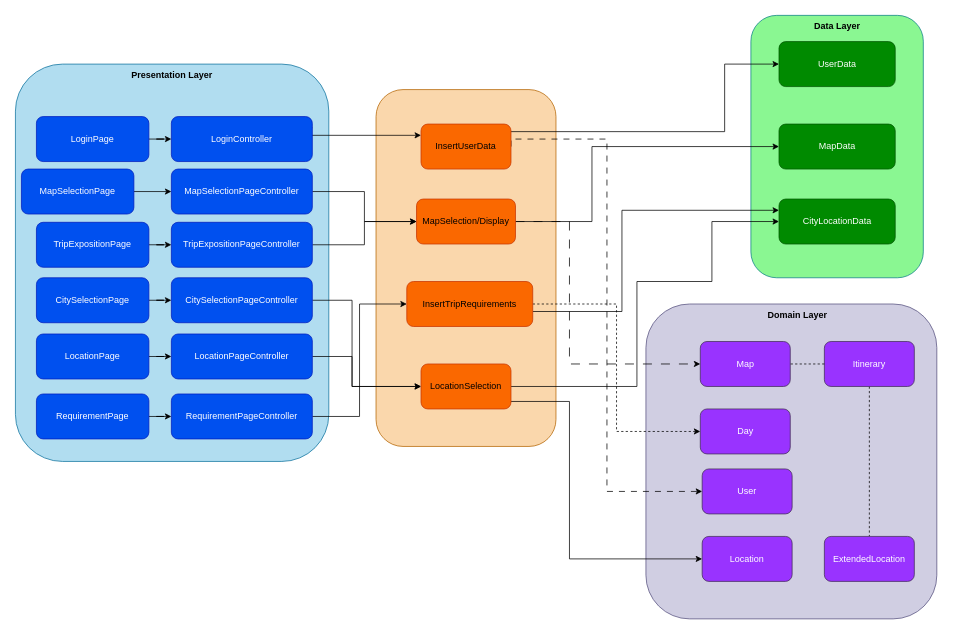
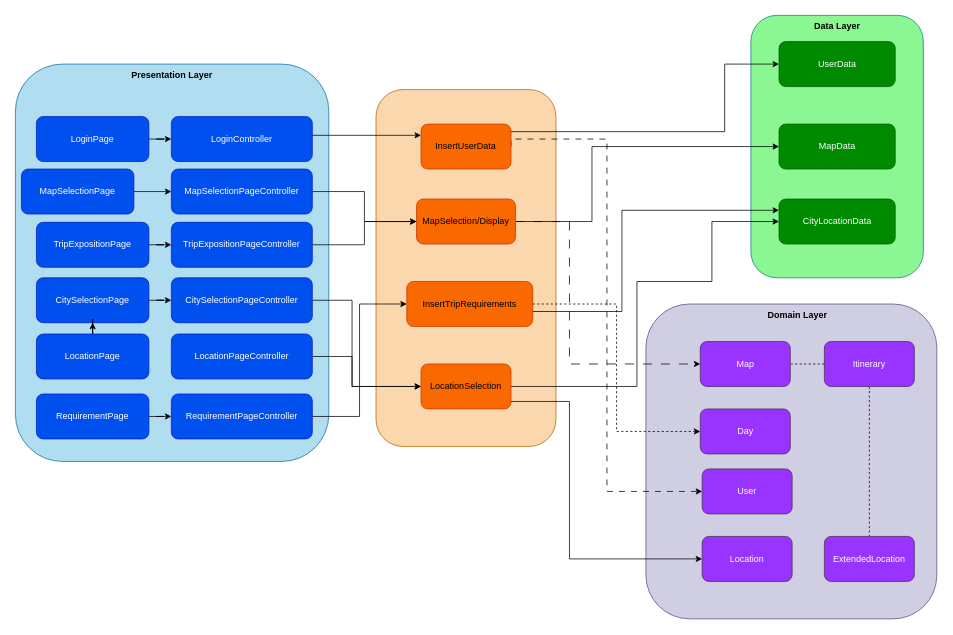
(163, 357) -> (93, 325)
